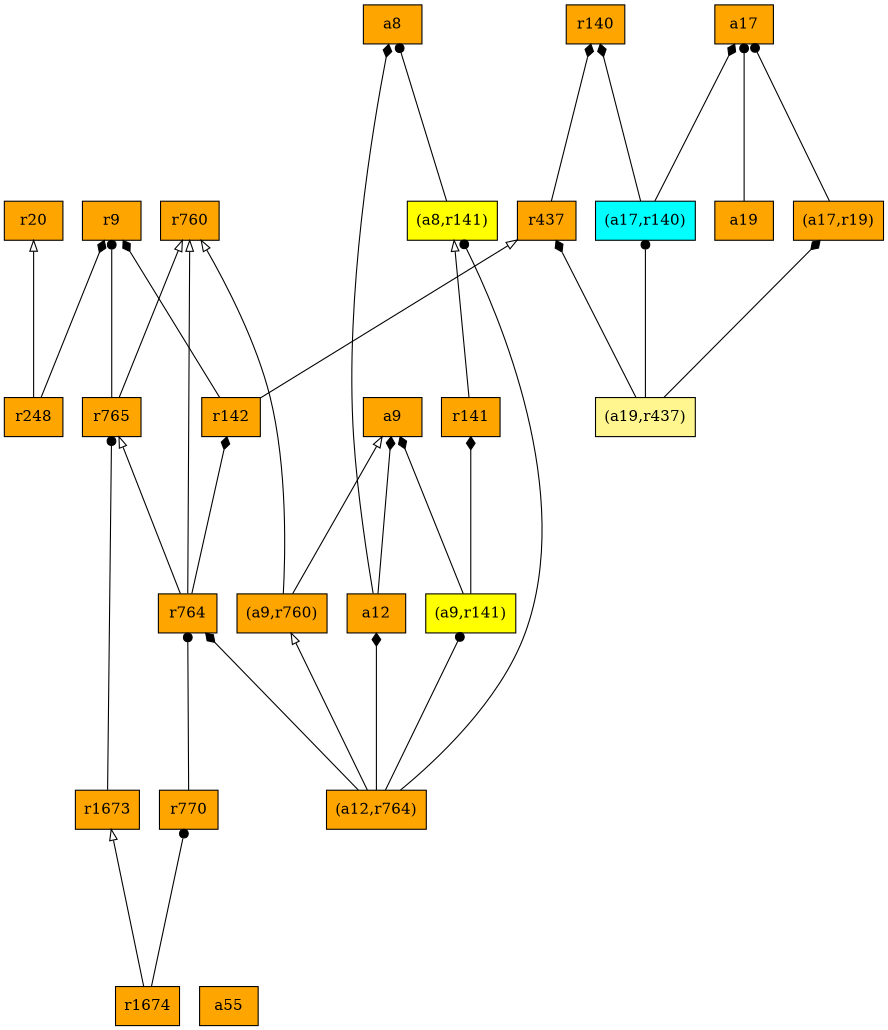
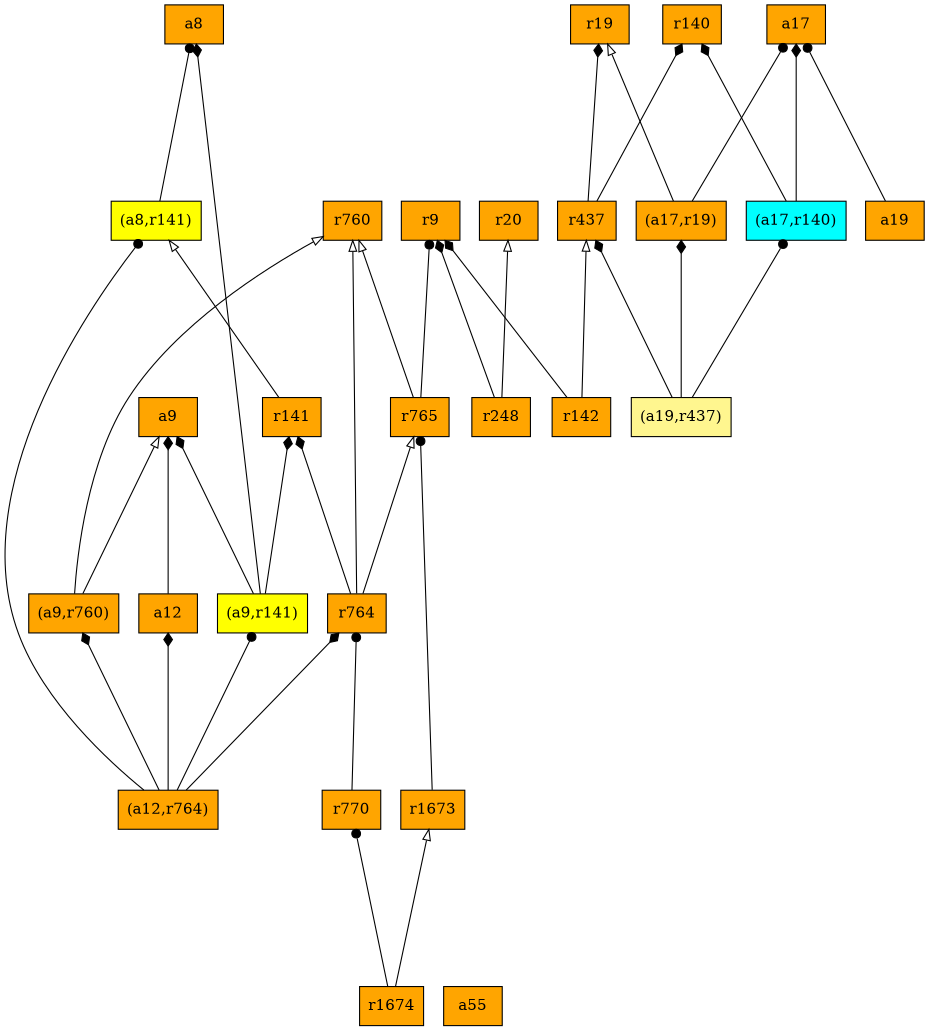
none -> (600, 24)
(353, 325) -> (228, 312)
(208, 522) -> (326, 522)
(332, 717) -> (124, 718)
